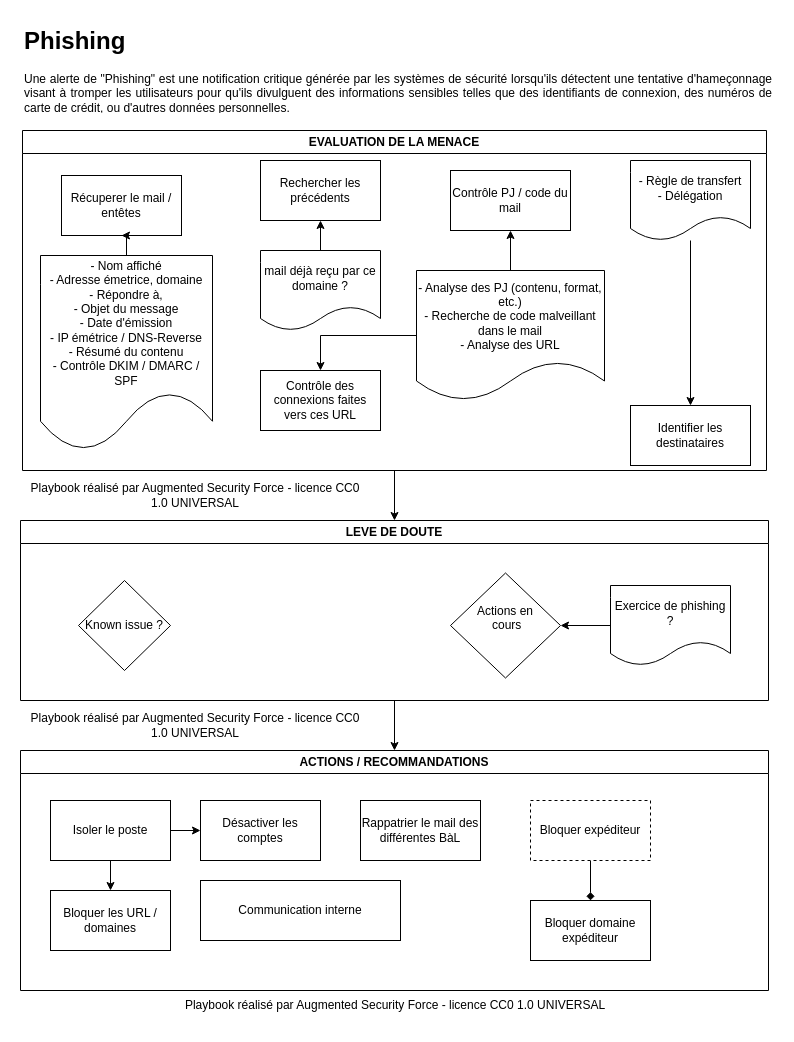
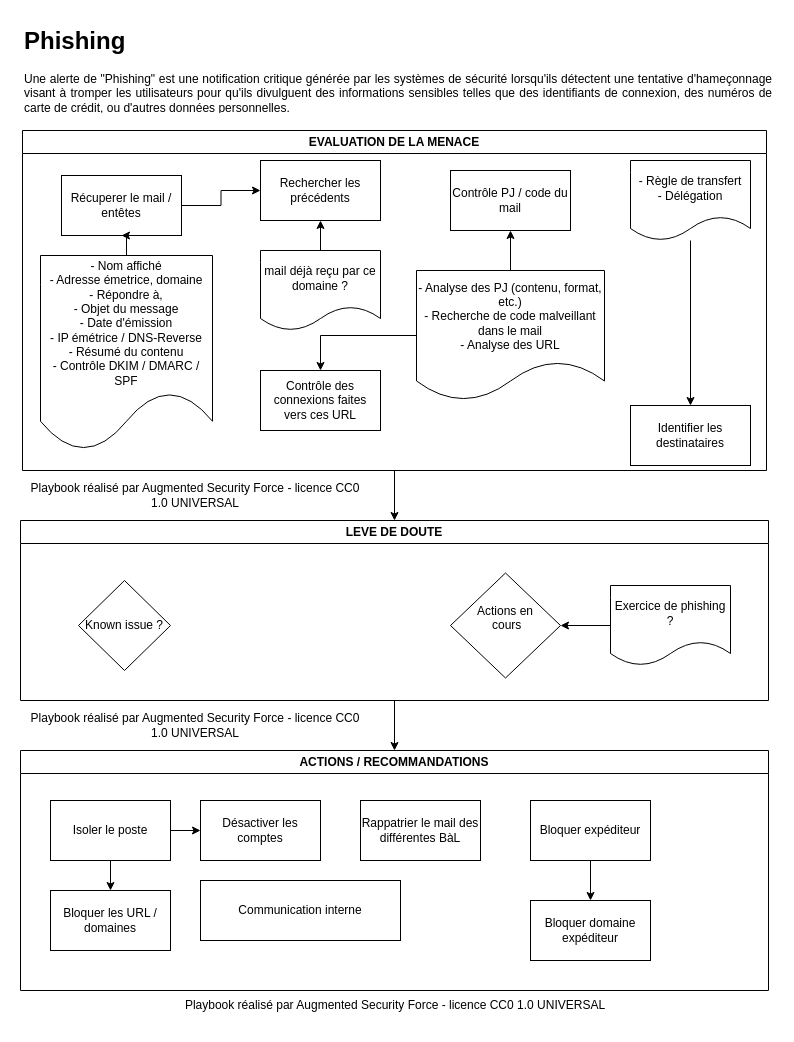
none -> (221, 202)
(591, 831) -> (591, 831)
(591, 892) -> (591, 892)
